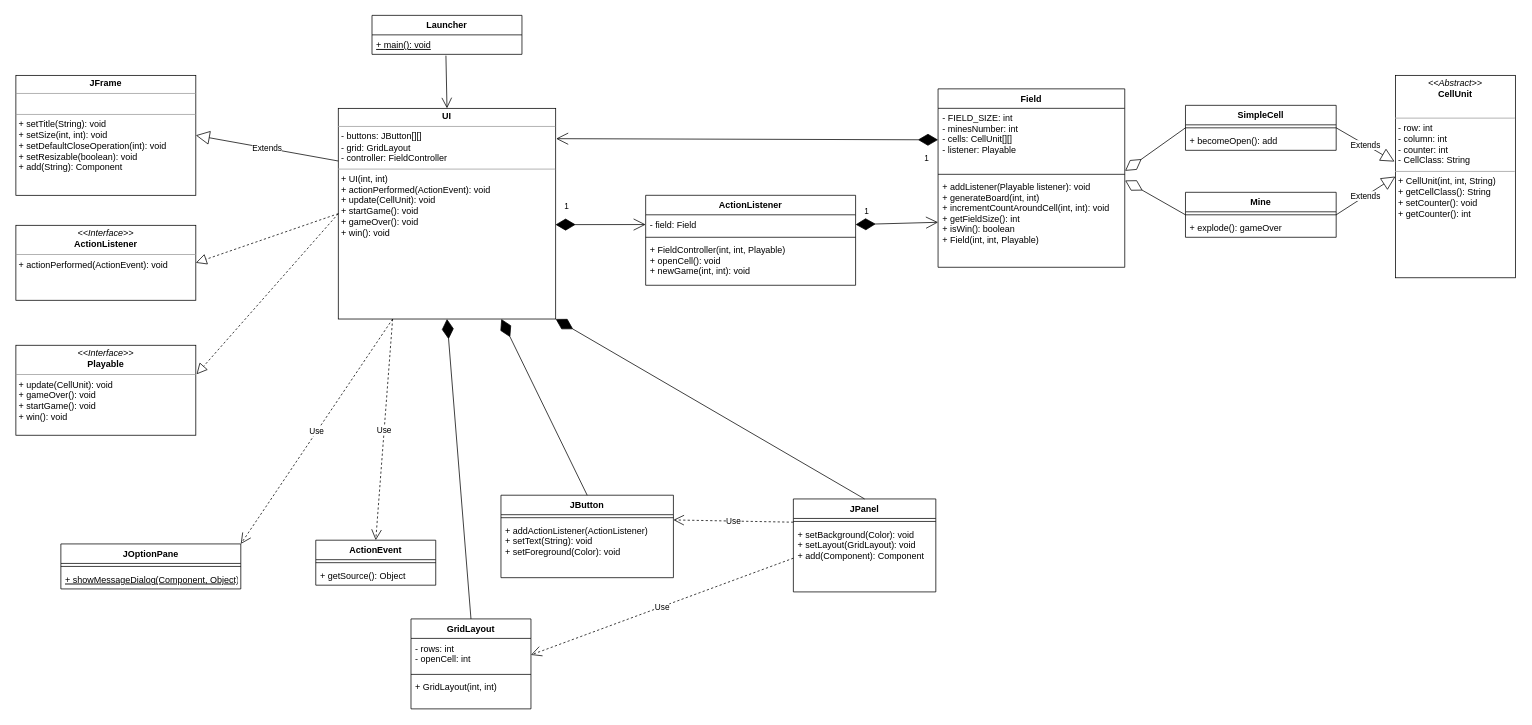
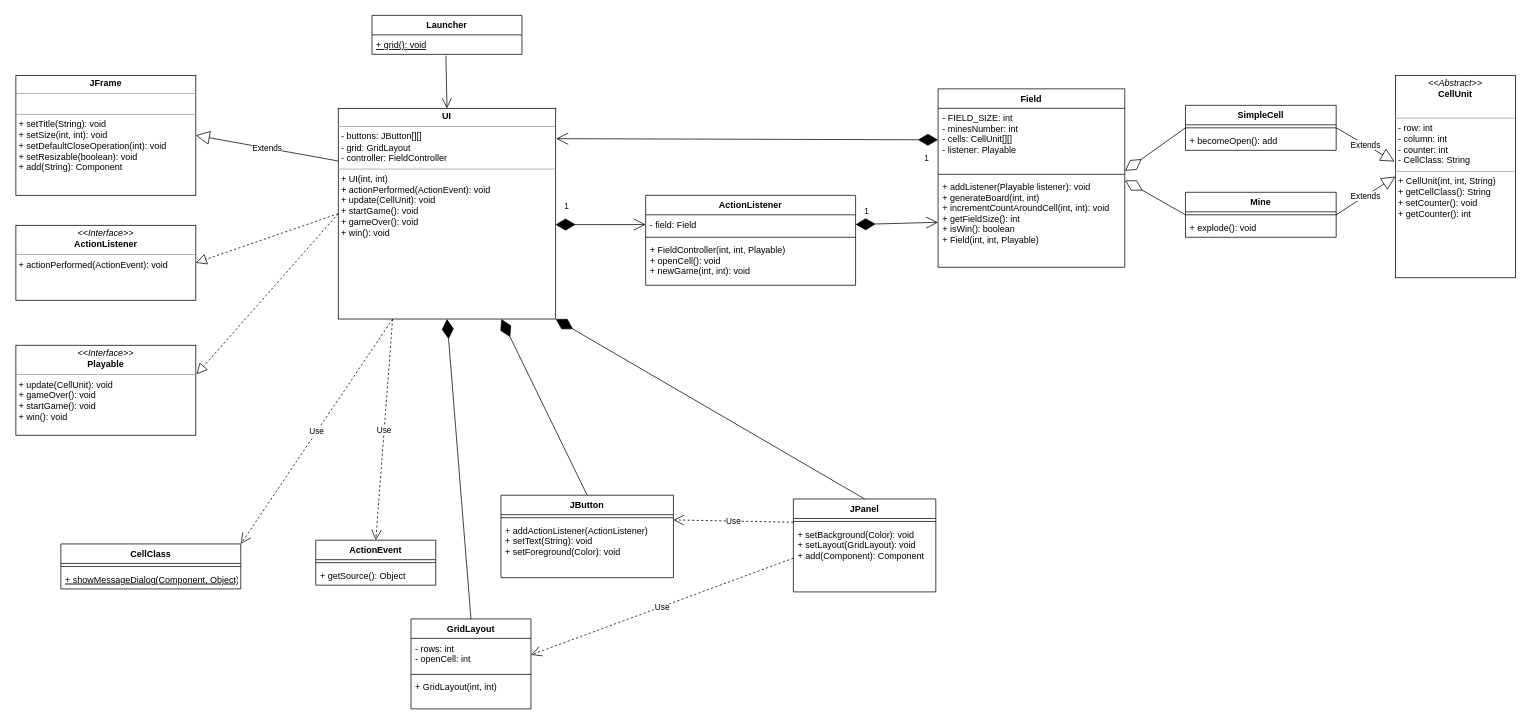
(405, 45) -> (405, 45)
(1238, 228) -> (1226, 228)
(150, 554) -> (150, 554)
